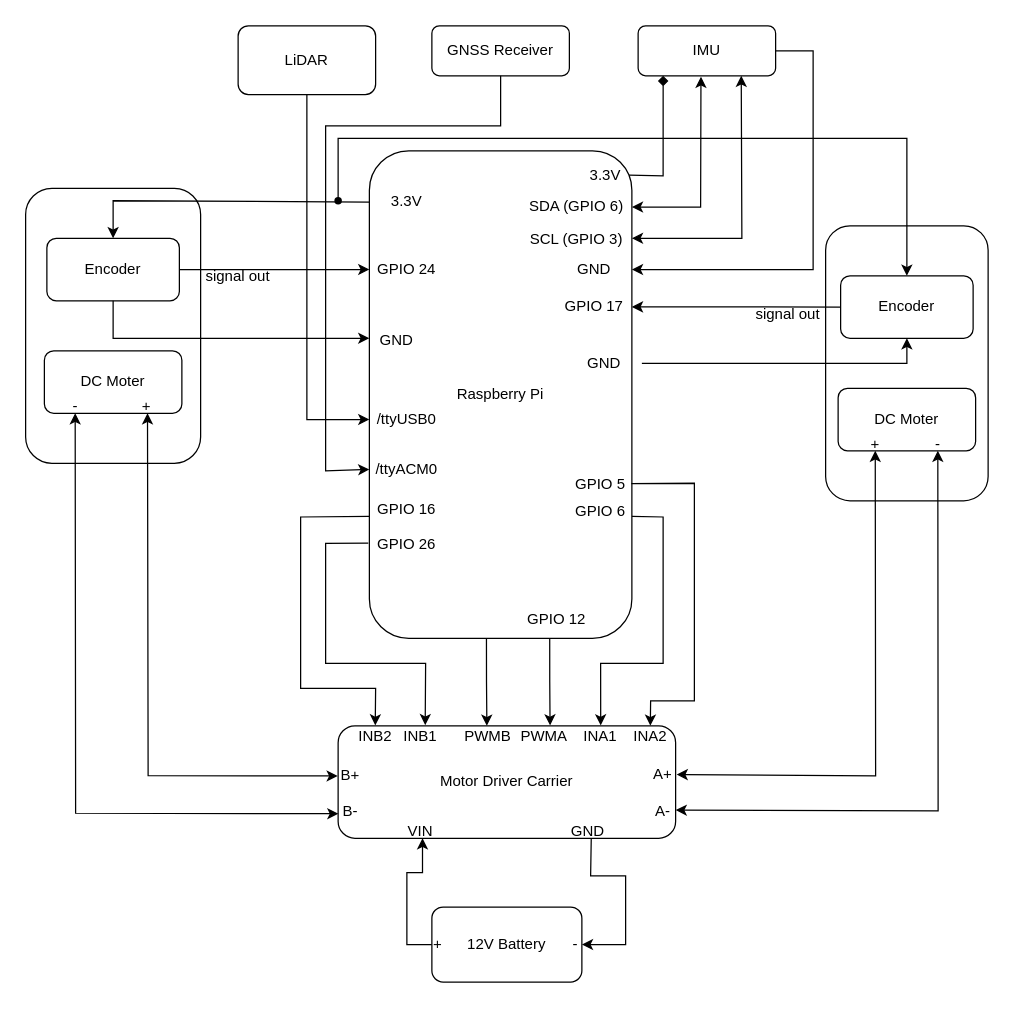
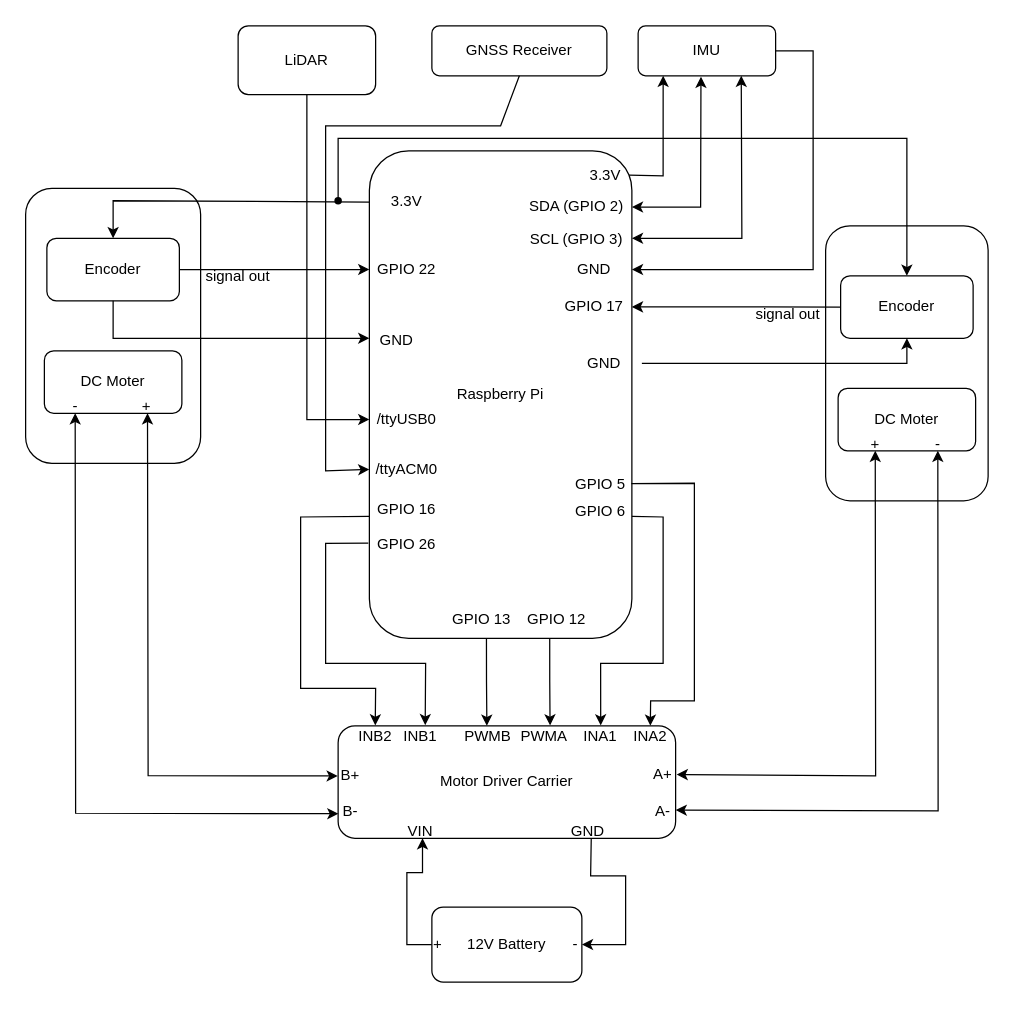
(501, 51) -> (519, 51)
(663, 86) -> (663, 86)
(579, 207) -> (579, 207)
(407, 269) -> (407, 269)
none -> (482, 619)
